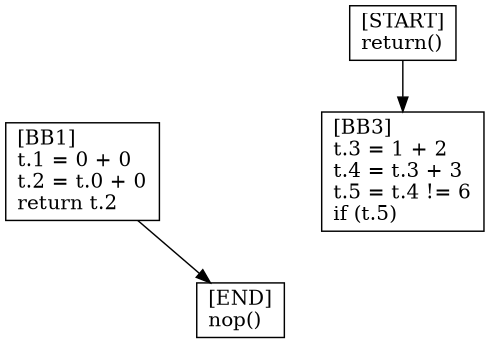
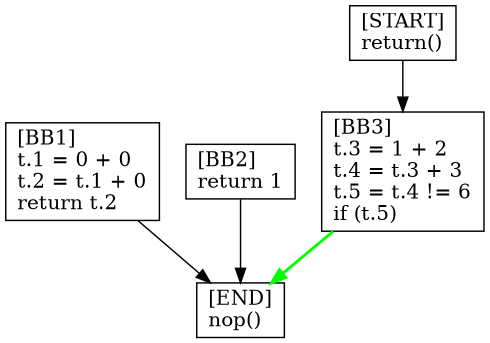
(83, 172) -> (83, 172)
none -> (241, 172)
none -> (308, 252)
